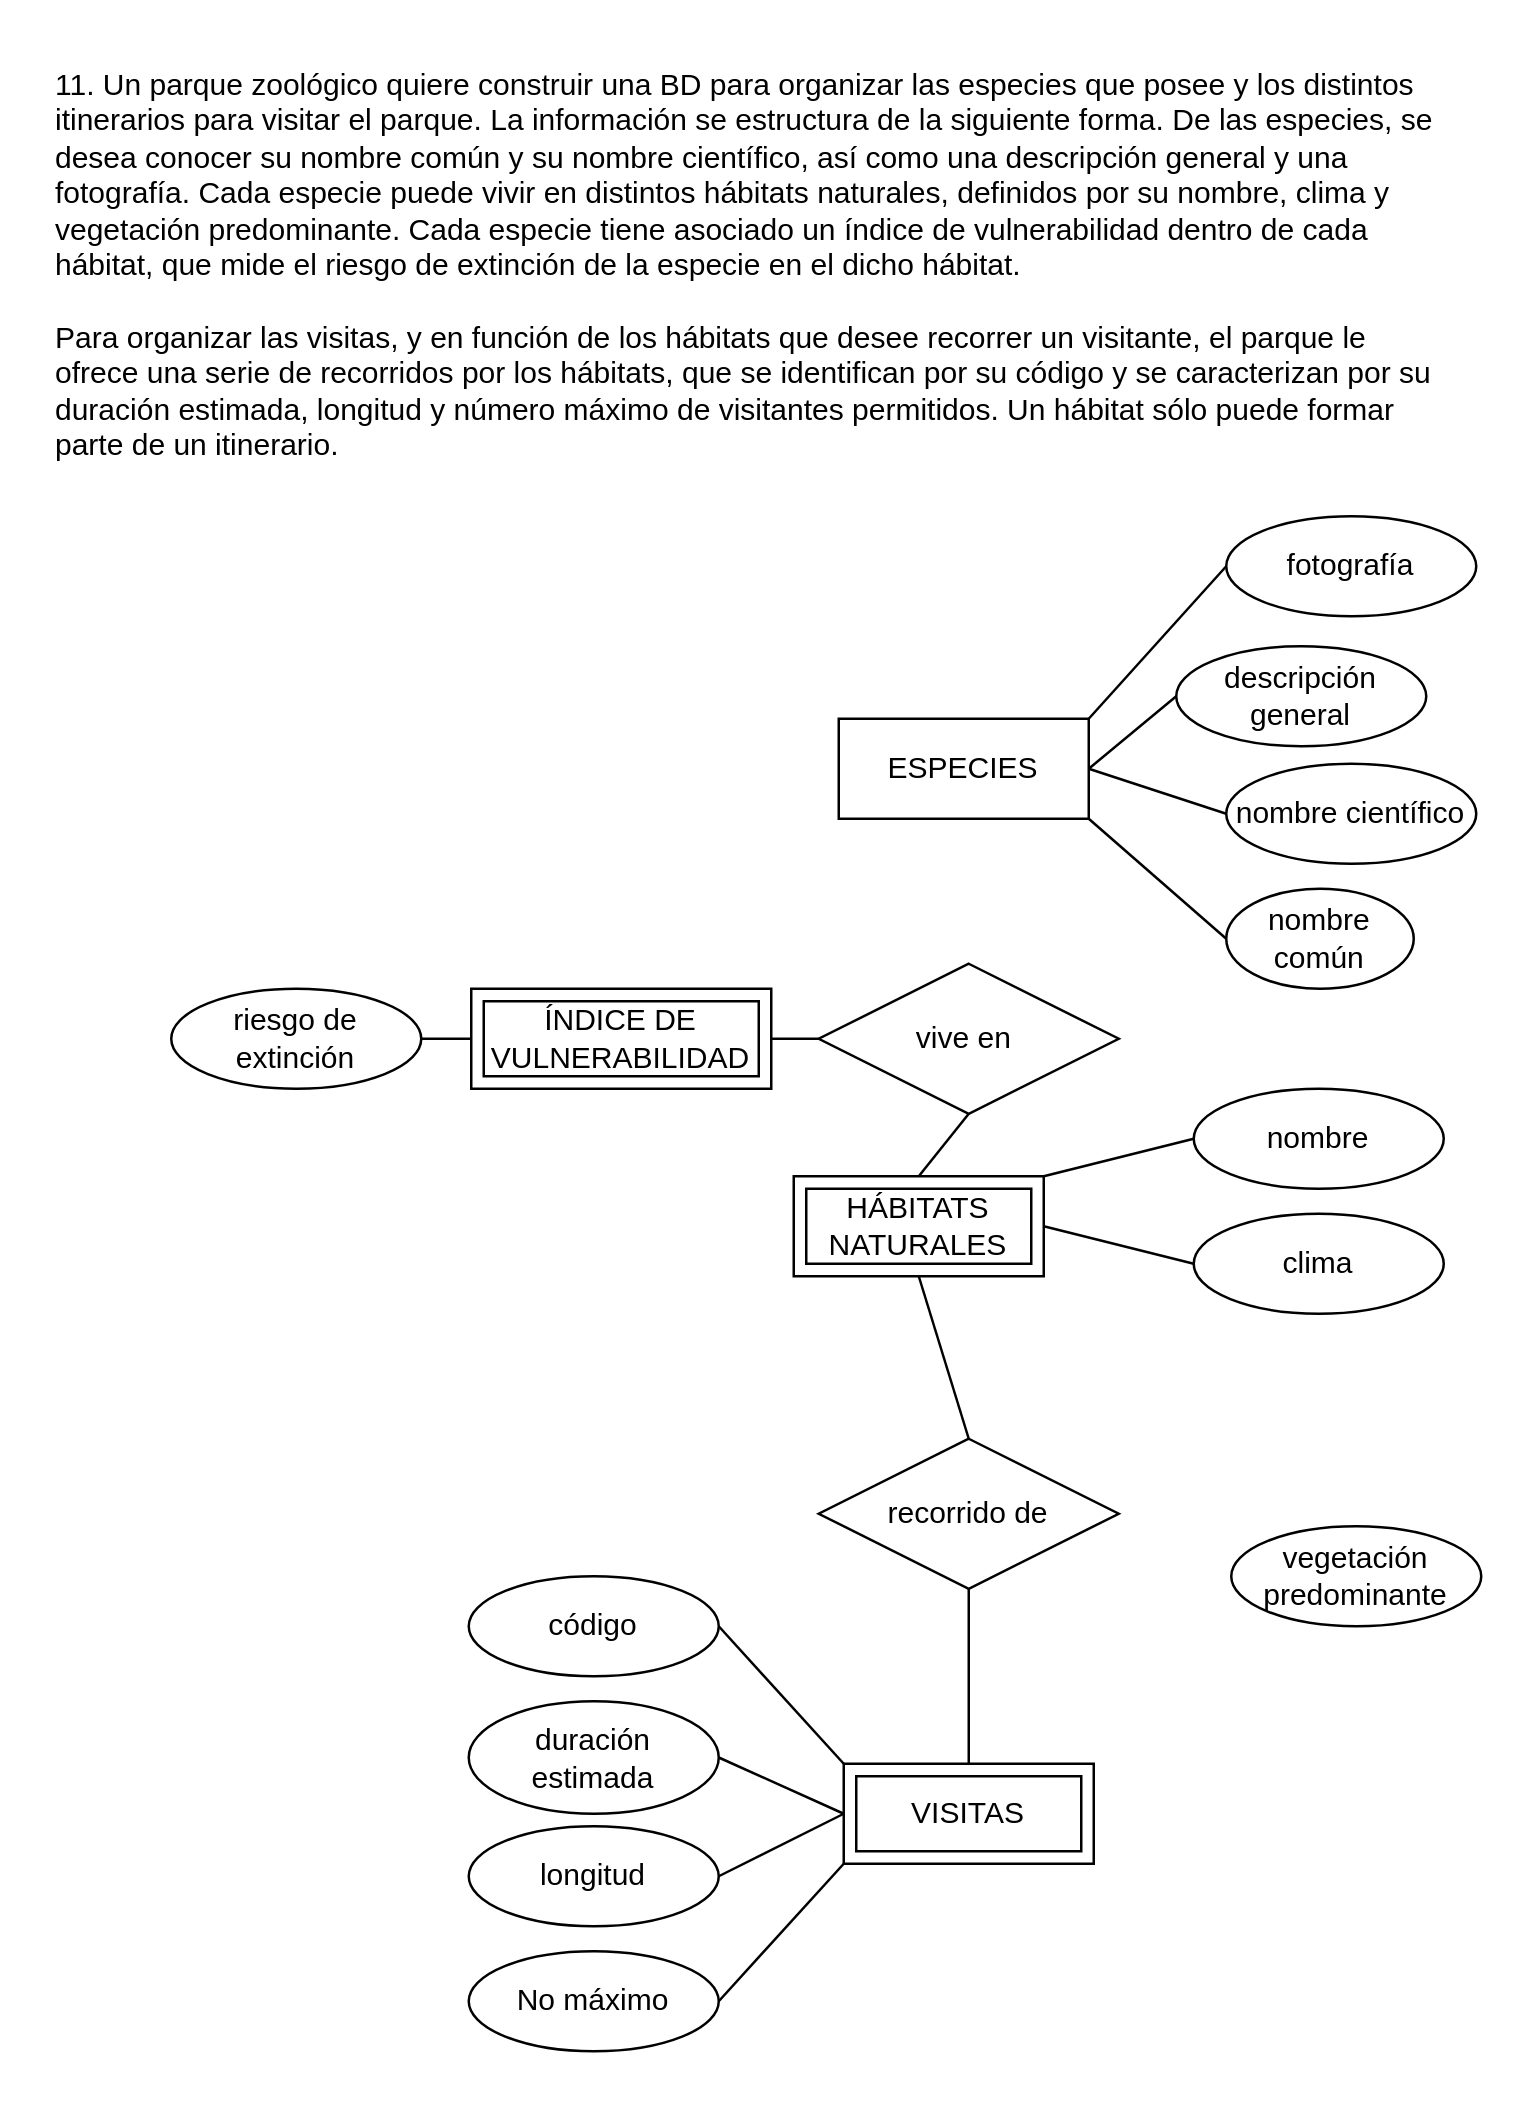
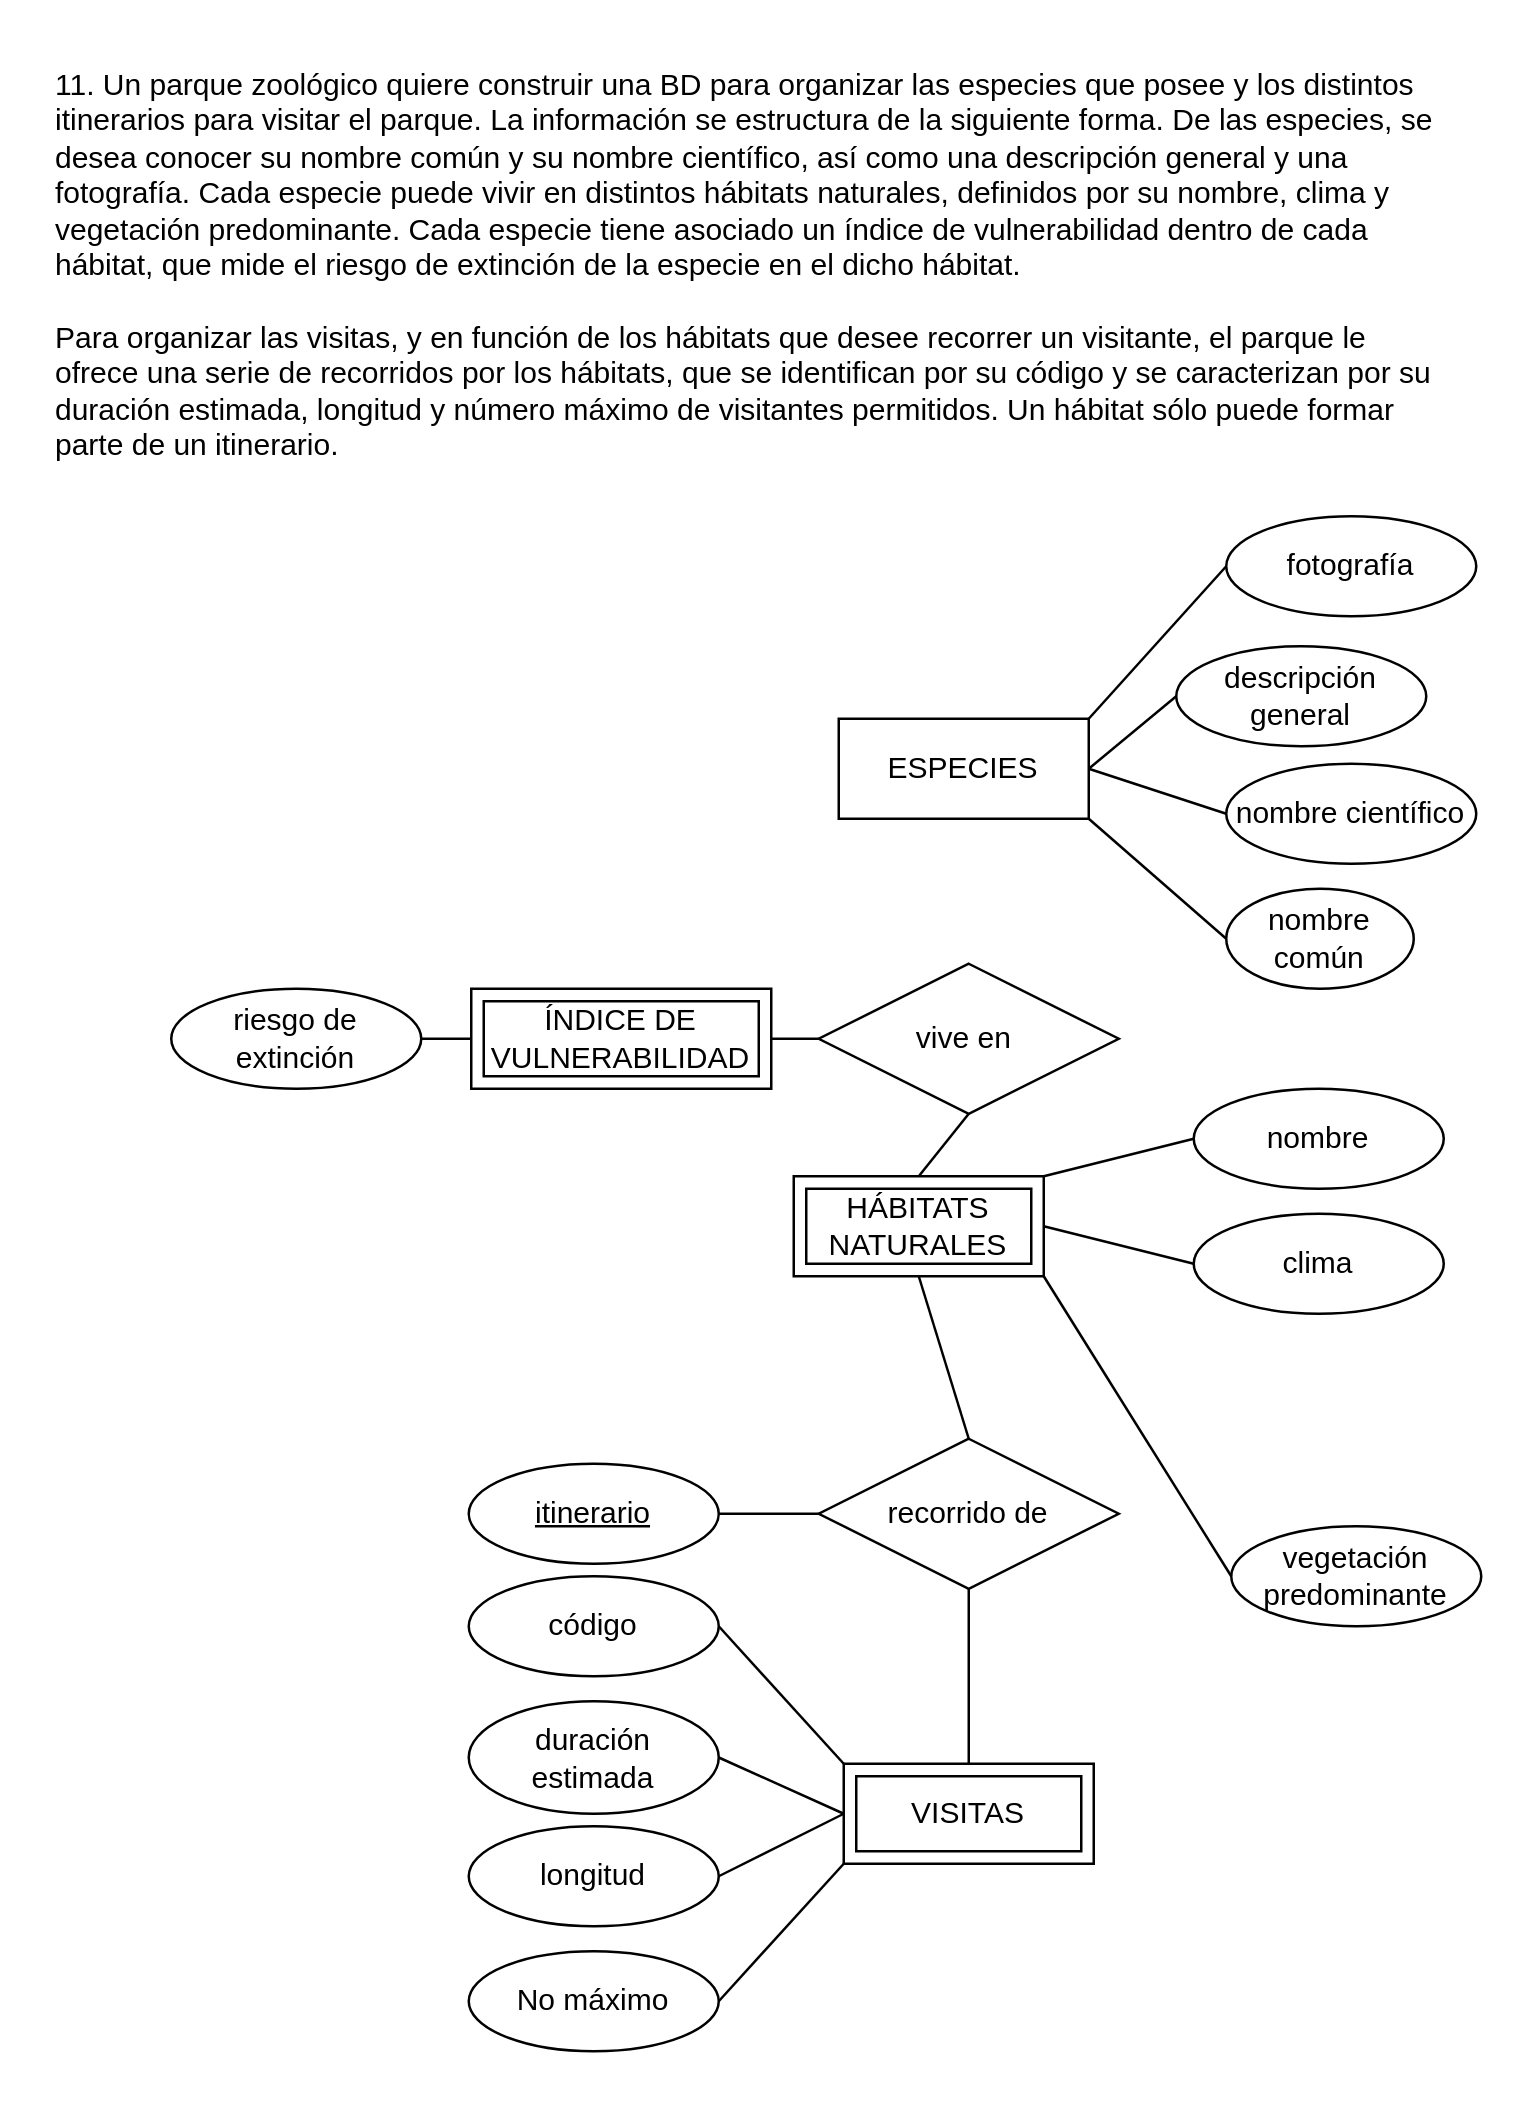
none -> (1137, 1426)
none -> (594, 1514)
none -> (769, 1514)
